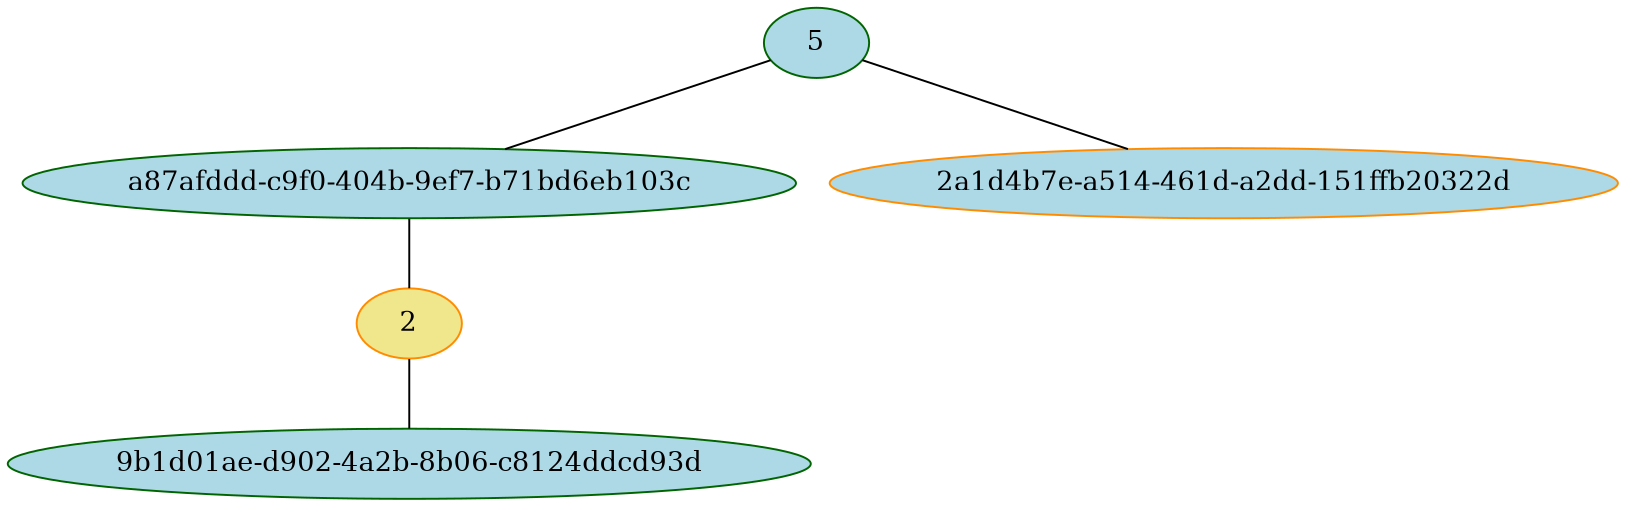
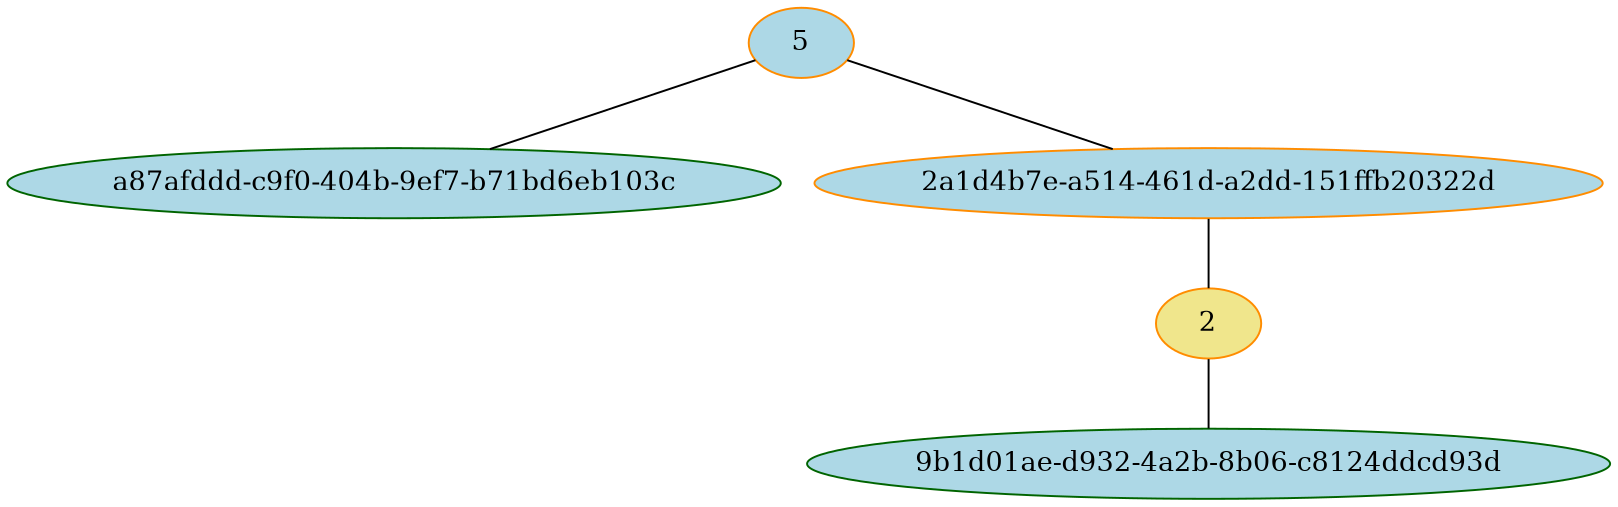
(817, 43) -> (801, 43)
(409, 254) -> (1209, 254)
(409, 464) -> (1209, 464)
